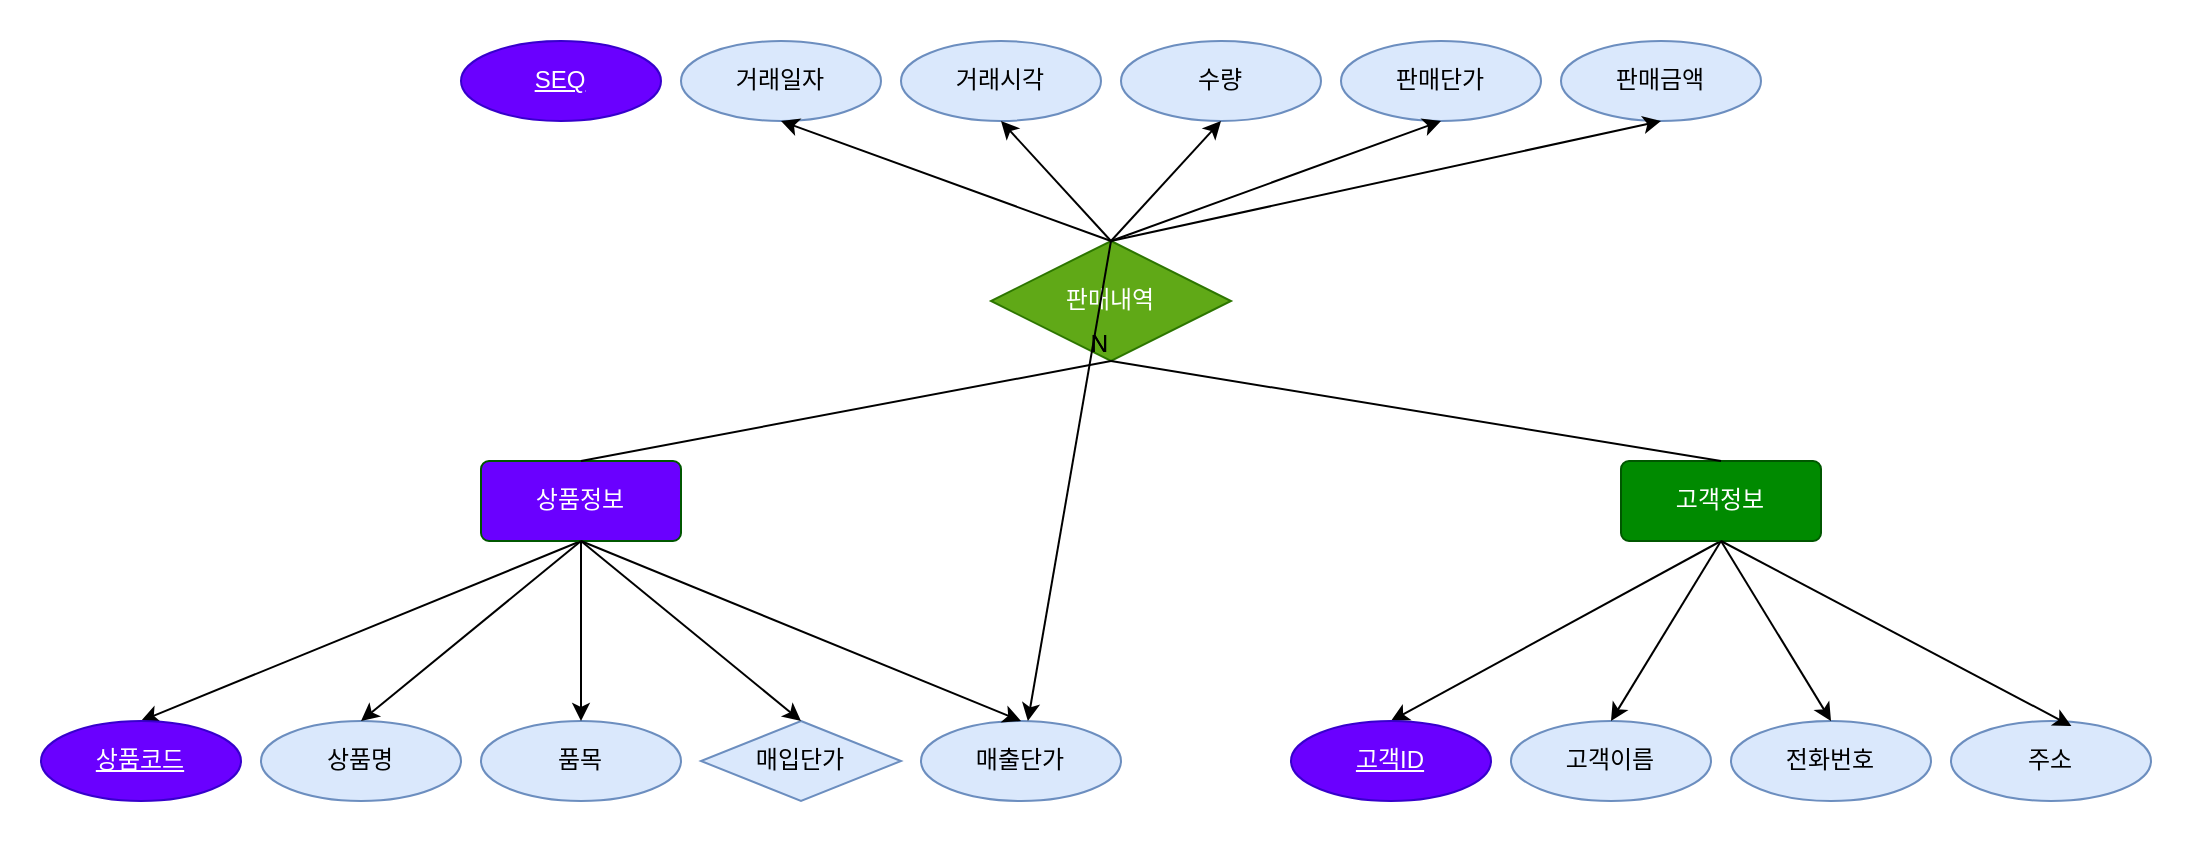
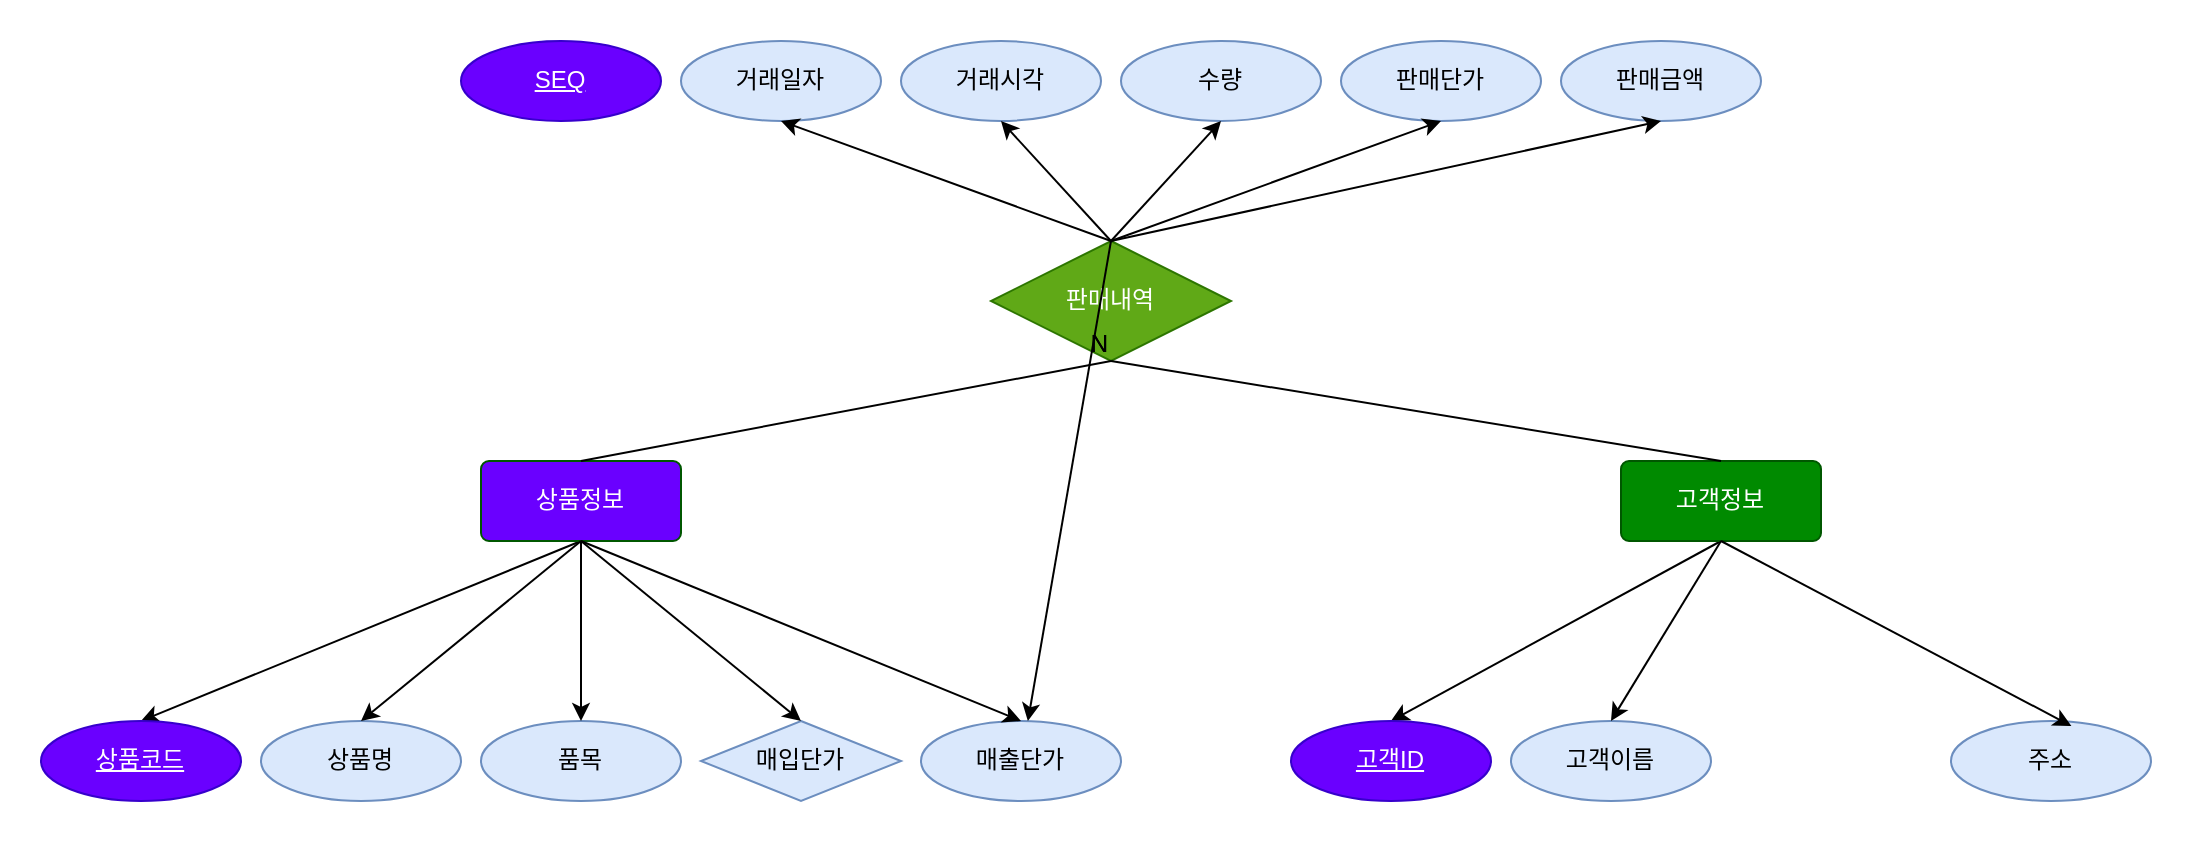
(1774, 628) -> none
(1831, 761) -> none
